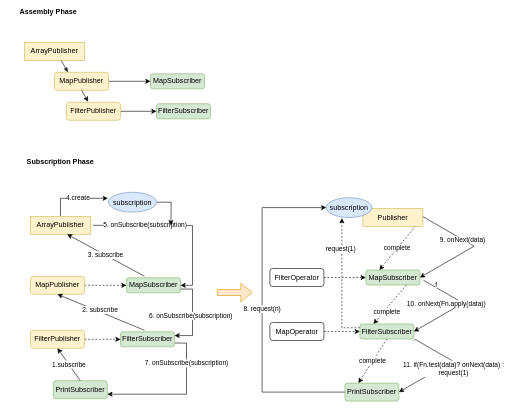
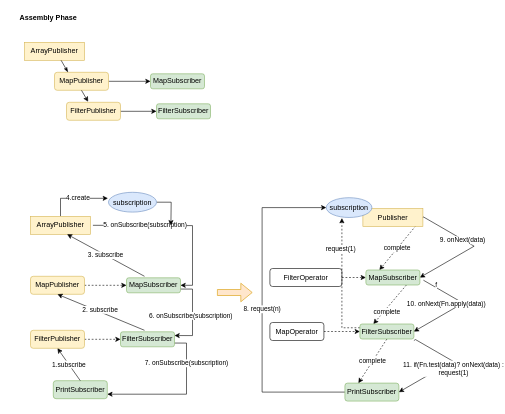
(48, 12) -> (48, 18)
(60, 162) -> none
(297, 278) -> (306, 278)
